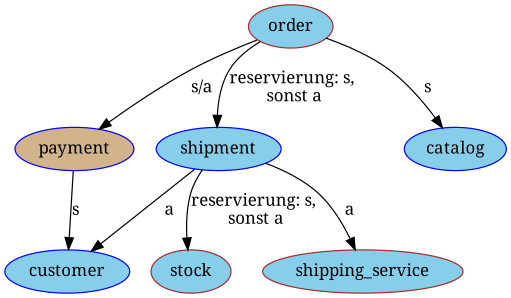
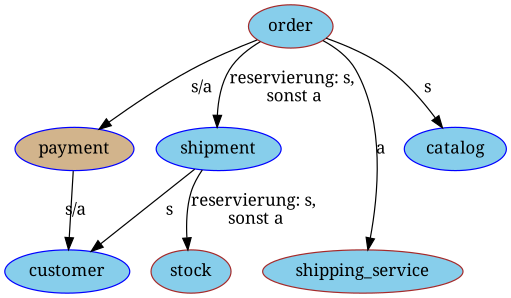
(316, 192) -> (375, 130)
(76, 210) -> (76, 210)
(170, 210) -> (170, 210)
